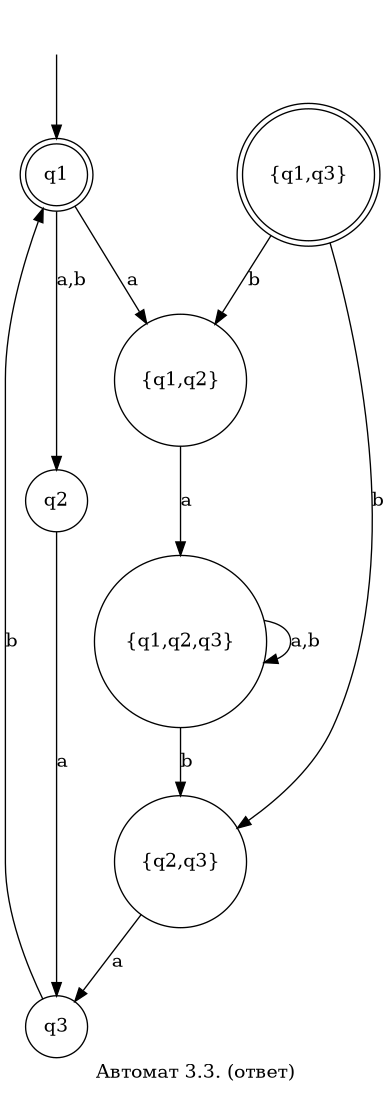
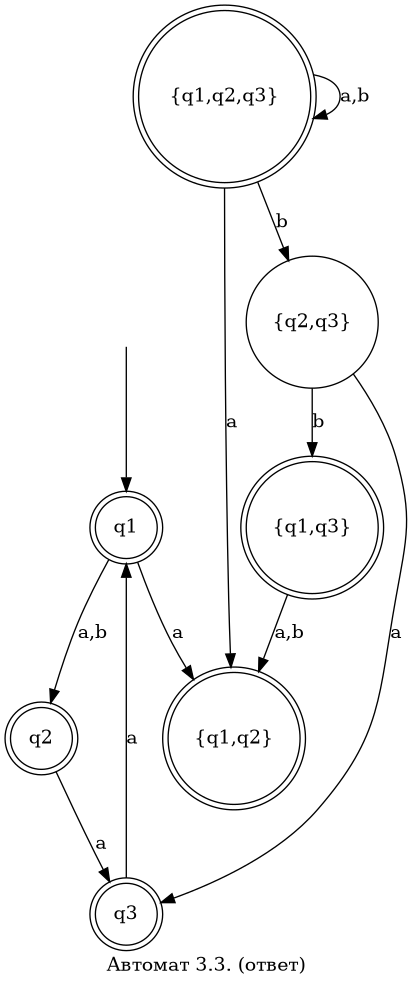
(255, 280) -> (289, 633)
(181, 380) -> (234, 738)
(181, 494) -> (226, 421)
(57, 501) -> (41, 738)
(371, 549) -> (312, 415)
(12, 642) -> (132, 738)
(181, 642) -> (225, 97)
(57, 1027) -> (126, 914)
